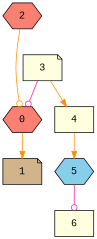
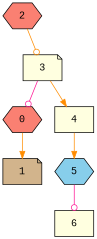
(16, 65) -> (31, 39)
